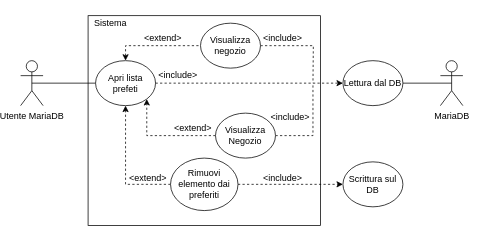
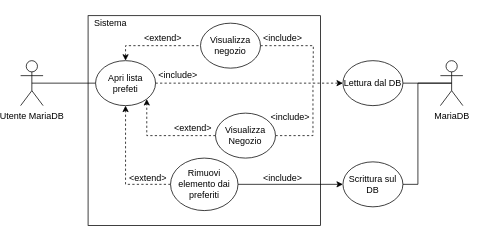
none -> (418, 142)
(288, 184) -> (288, 184)
